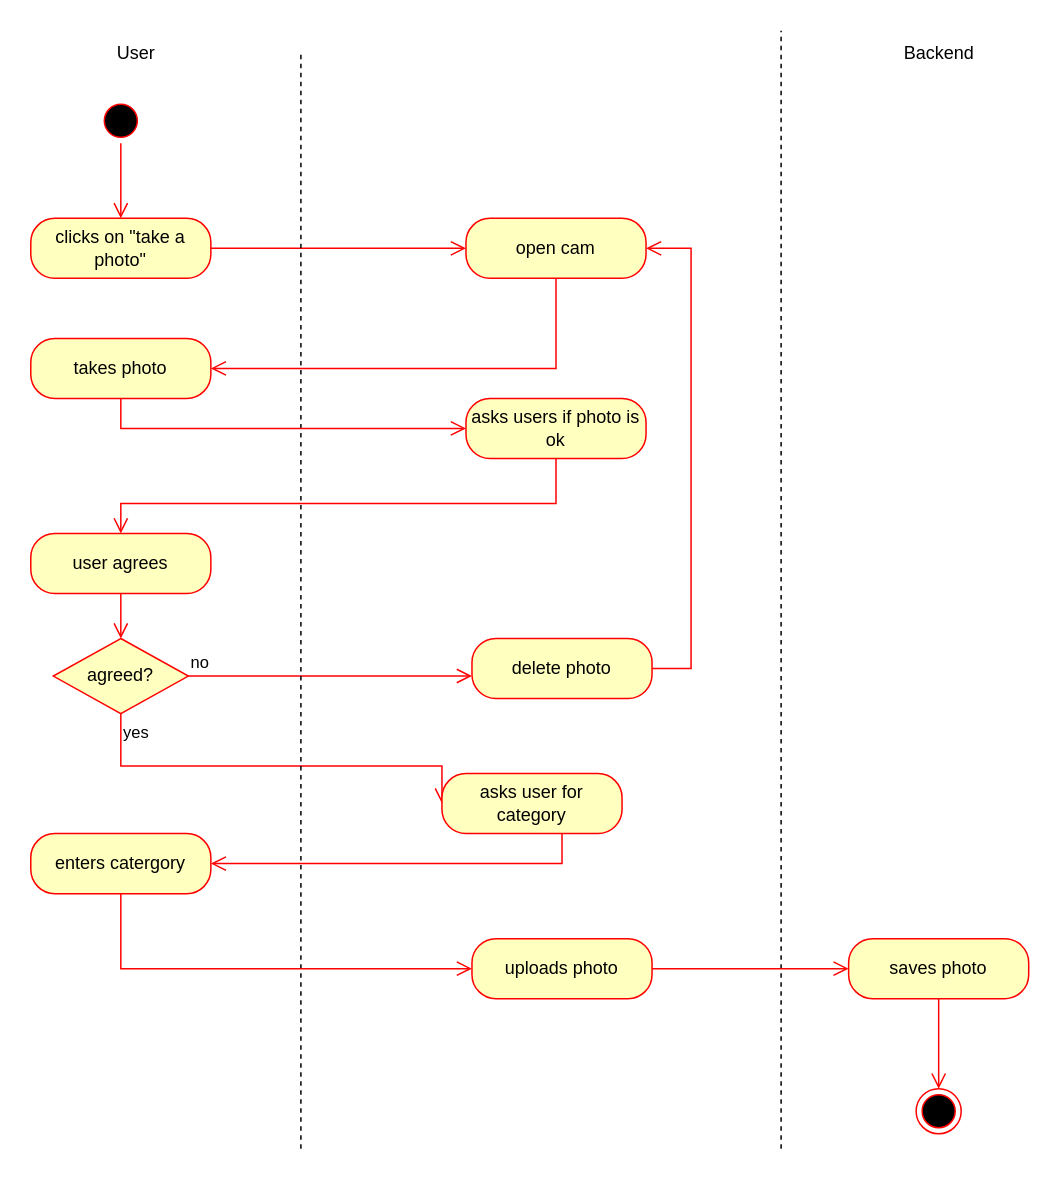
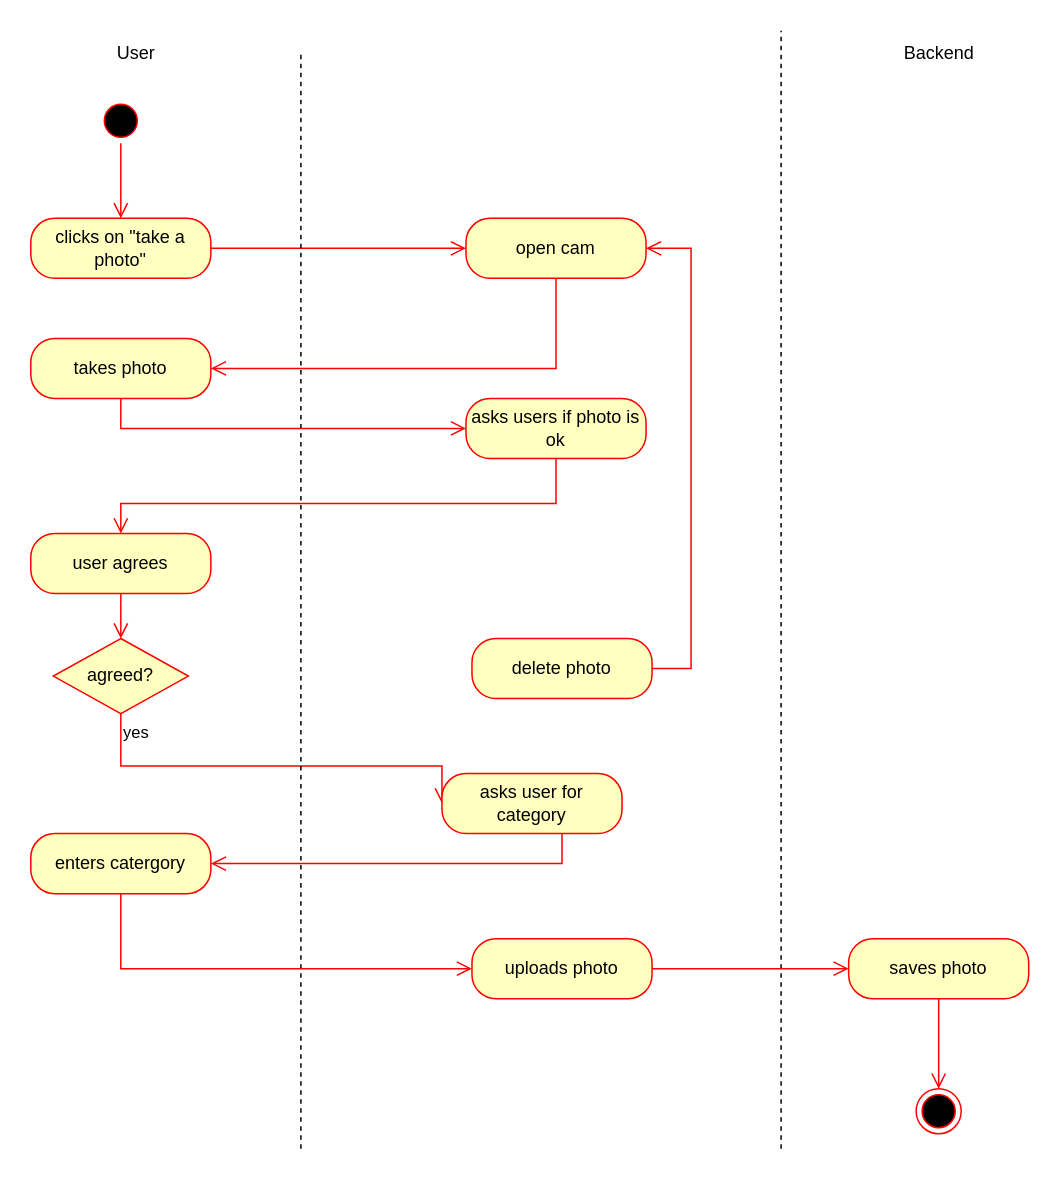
(328, 676) -> none
